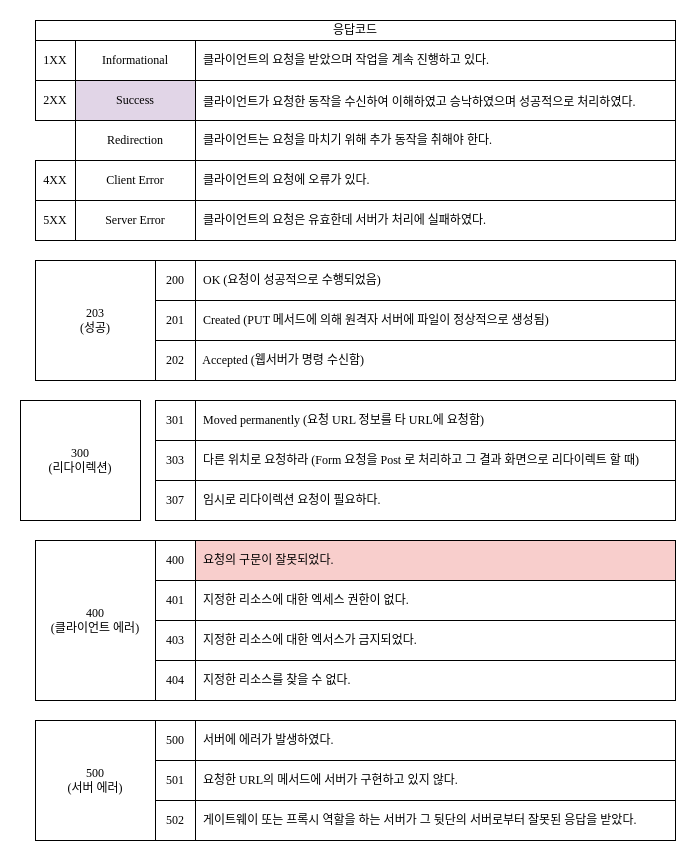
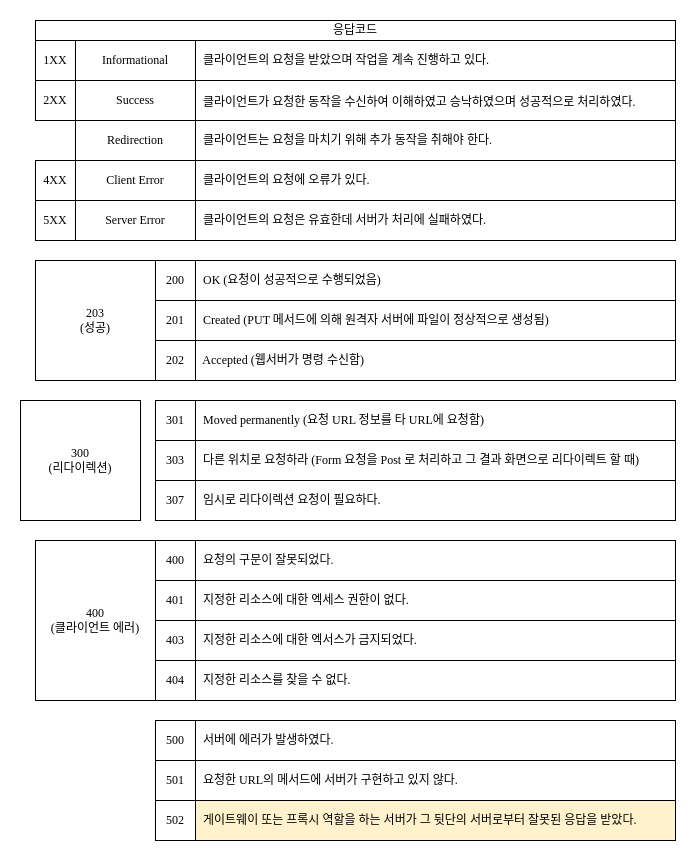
(136, 101) -> (136, 101)
(436, 561) -> (436, 561)
(96, 781) -> none
(436, 821) -> (436, 821)
